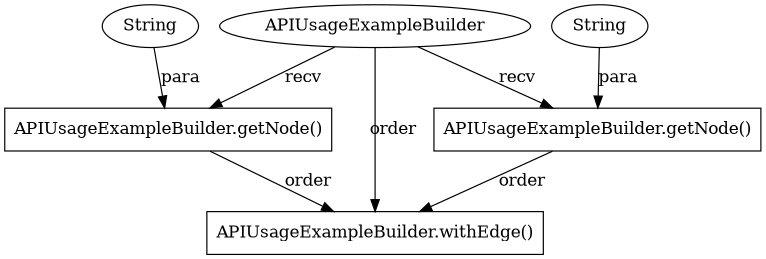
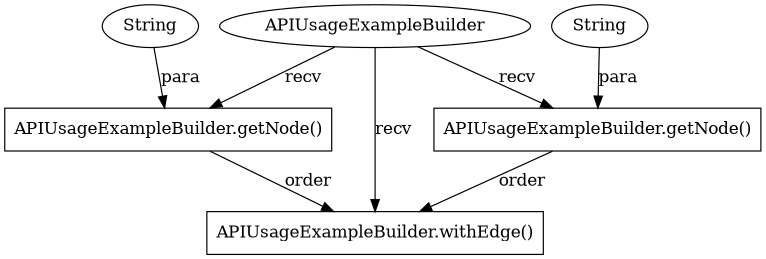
(394, 130) -> (394, 130)
